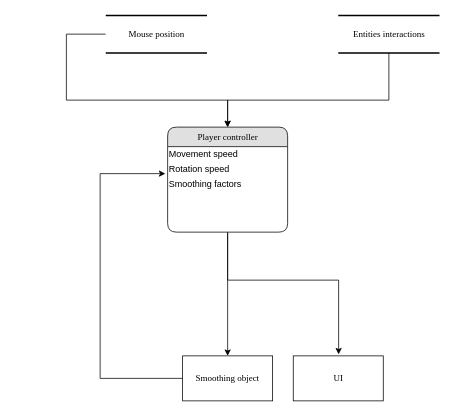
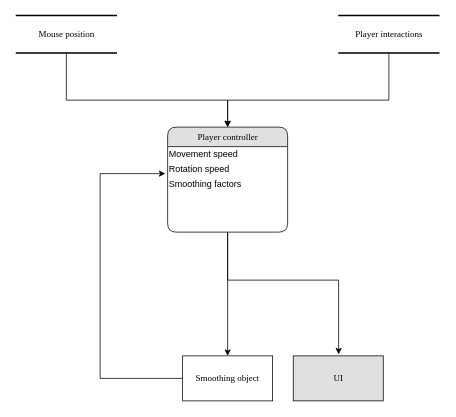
(156, 34) -> (66, 34)
(389, 34) -> (389, 34)
(338, 378) -> (338, 378)
